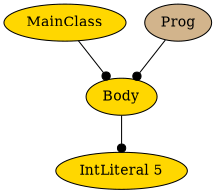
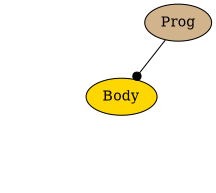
(65, 23) -> none
(122, 171) -> none
